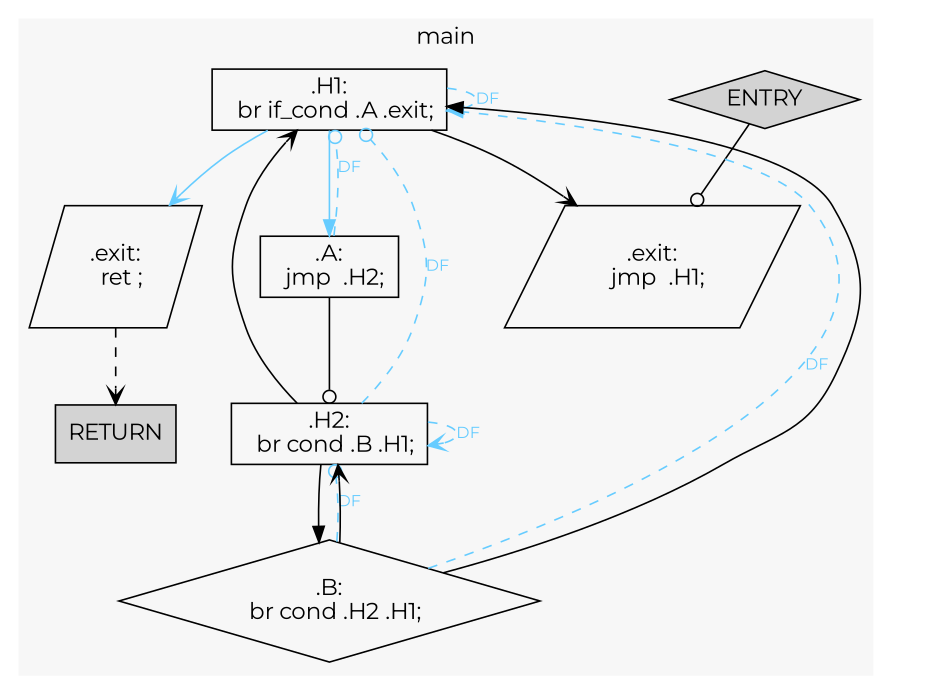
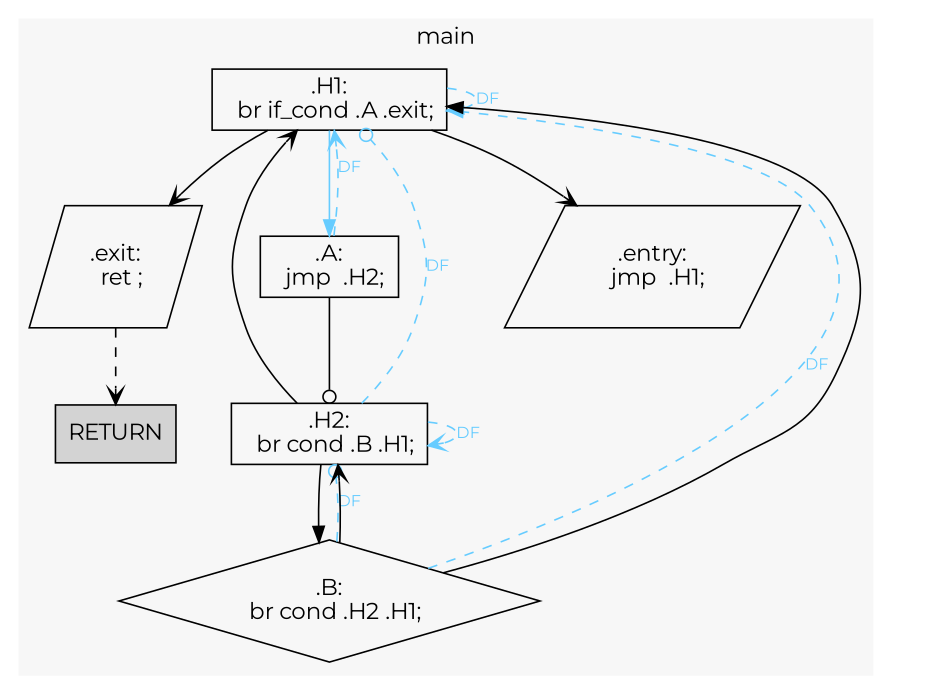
(765, 100) -> none
(222, 159) -> (222, 159)
(338, 191) -> (338, 191)
(652, 267) -> (652, 267)
